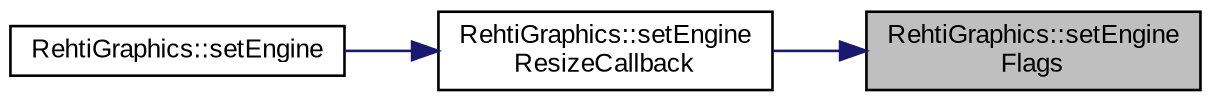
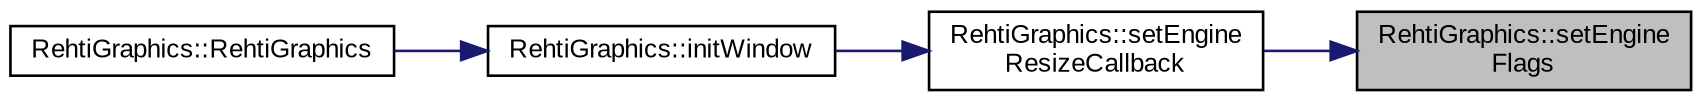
(177, 51) -> (662, 51)
none -> (202, 51)
